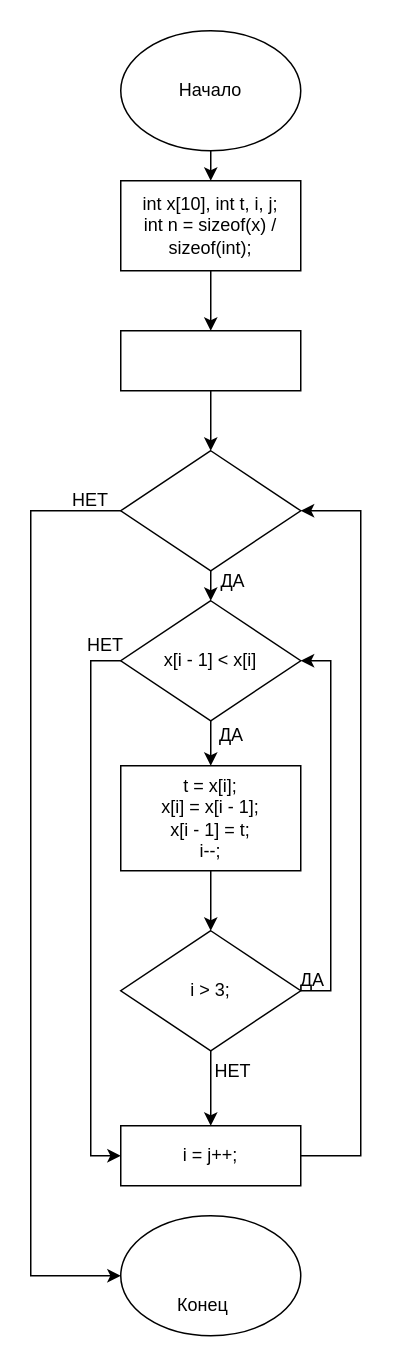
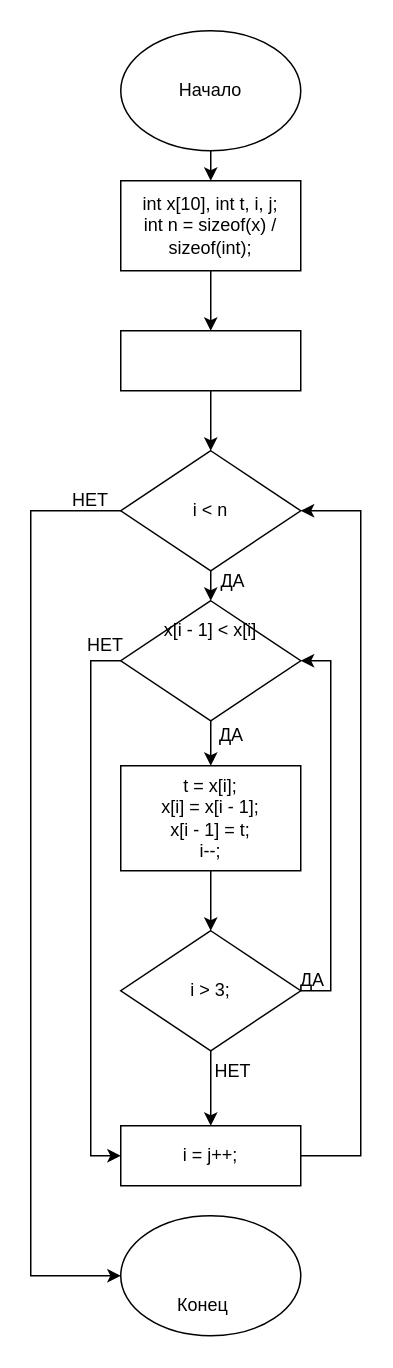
none -> (211, 511)
(211, 661) -> (211, 631)
